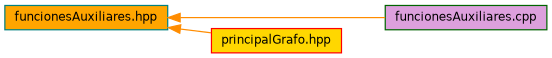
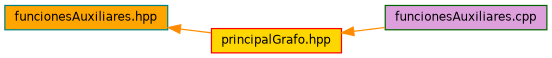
(283, 18) -> (369, 29)
